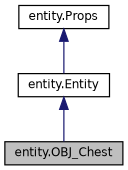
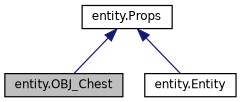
(64, 126) -> (91, 56)
